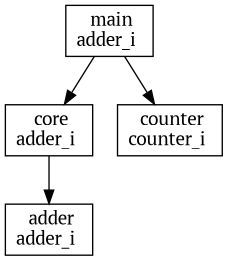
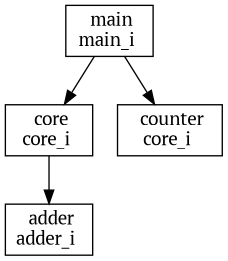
(109, 31) -> (109, 31)
(49, 130) -> (49, 130)
(170, 130) -> (170, 130)
